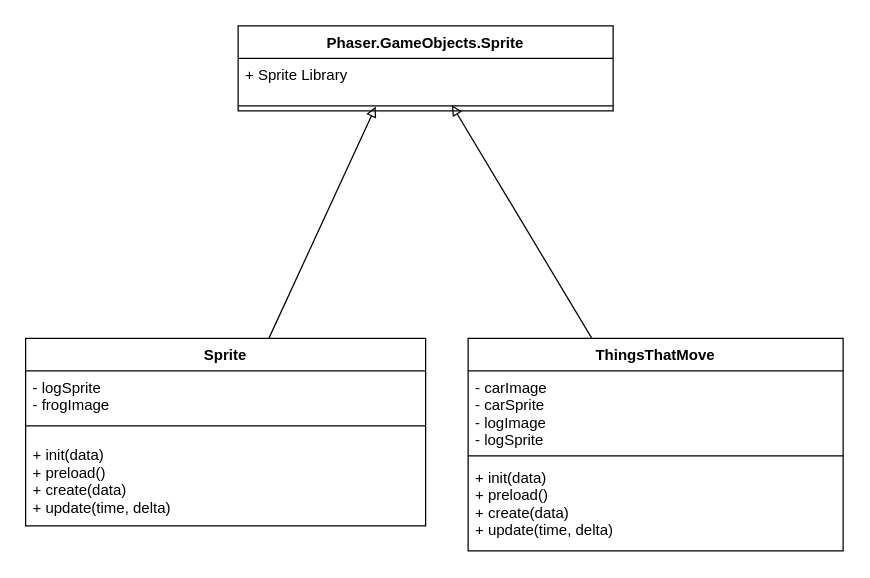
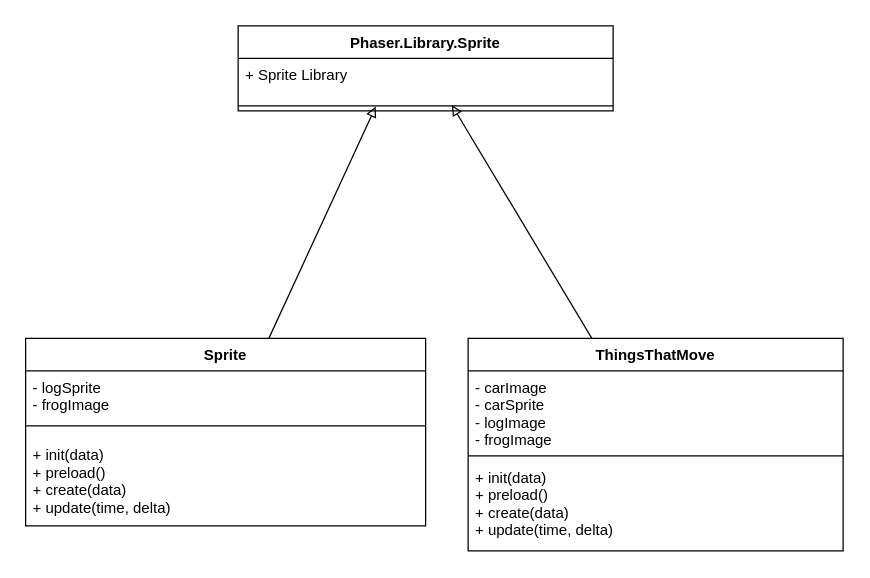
(425, 43) -> (425, 43)
(515, 388) -> (515, 388)
